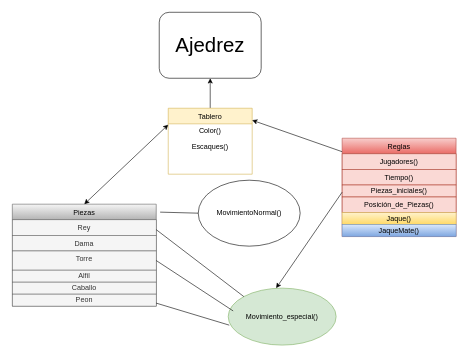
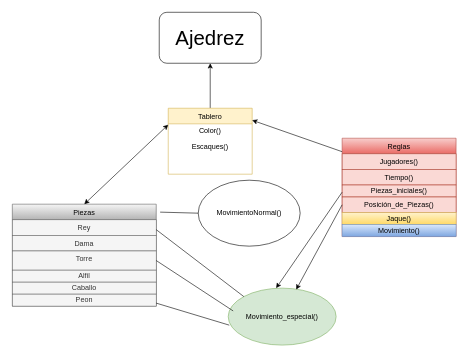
(210, 45) -> (210, 38)
(399, 231) -> (399, 231)
none -> (319, 247)
